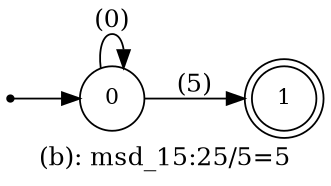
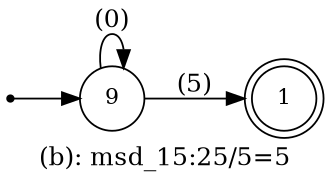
(112, 99) -> (112, 99)
